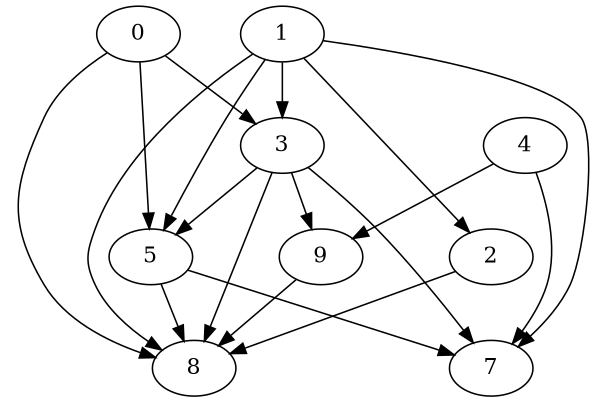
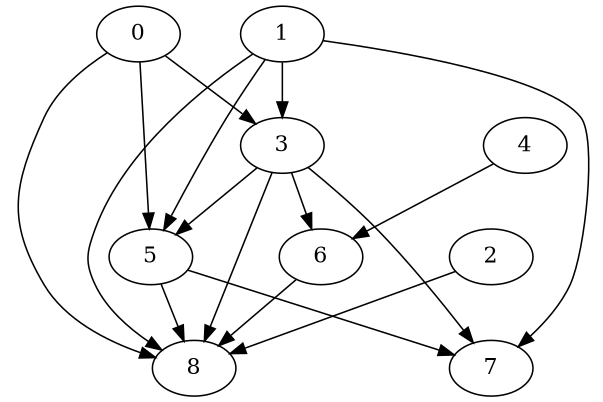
(381, 140) -> none
(552, 254) -> none
(321, 257) -> (321, 257)
